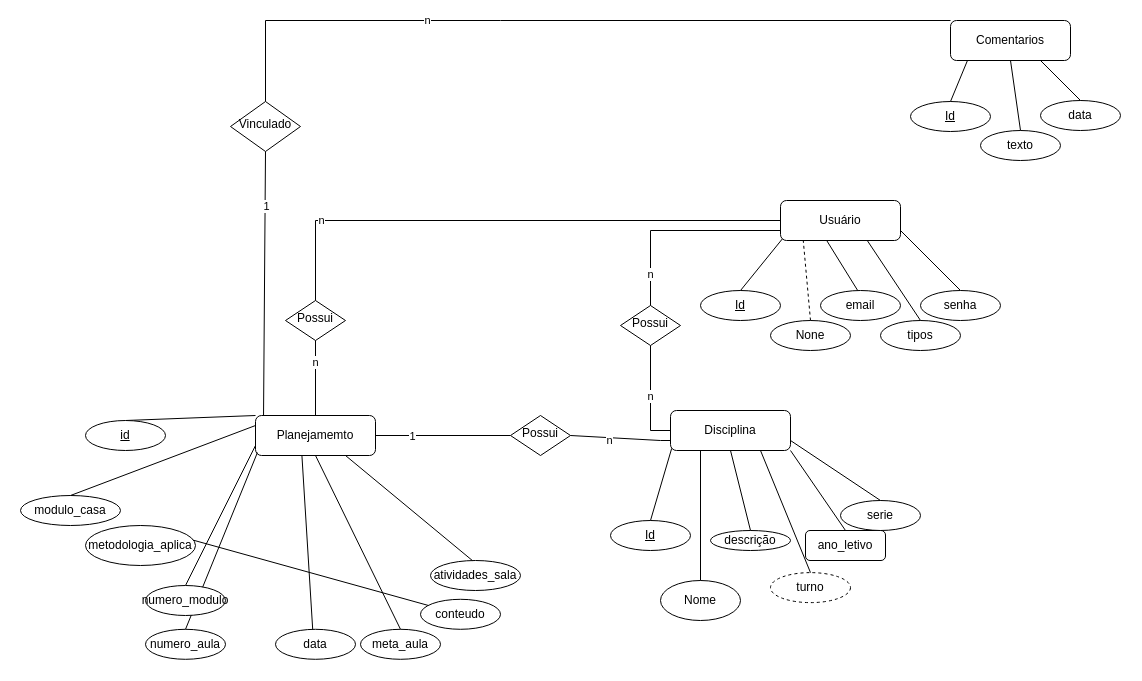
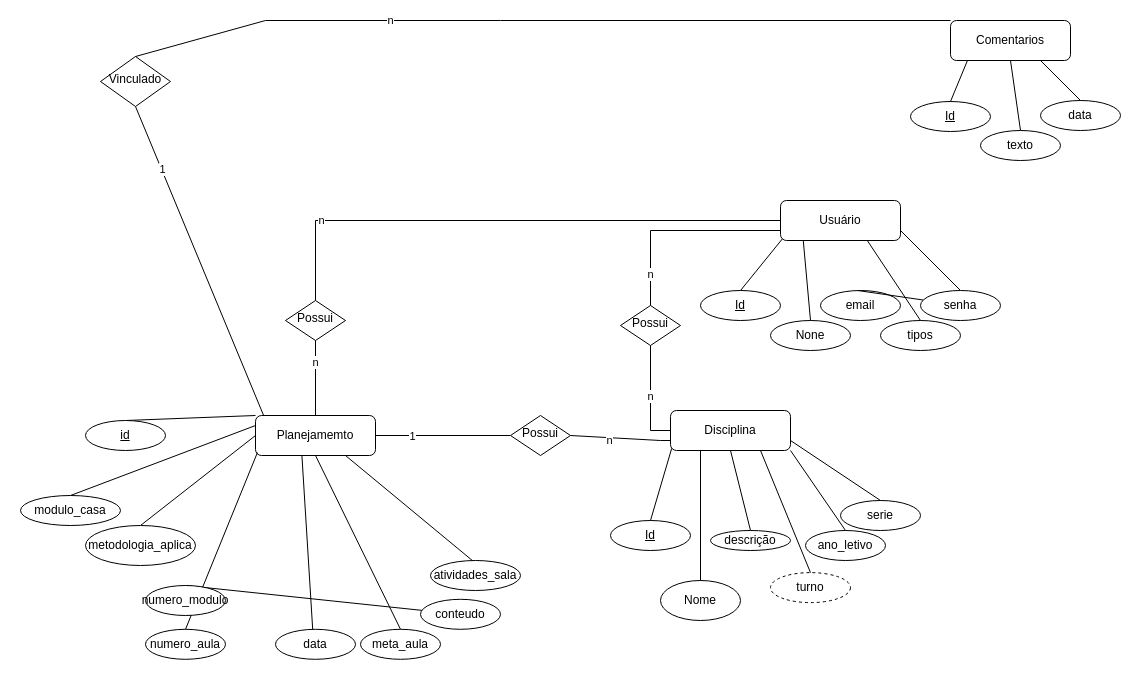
(266, 127) -> (136, 82)
(842, 266) -> (890, 295)
(807, 280) -> (807, 280)
(221, 516) -> (315, 599)
(846, 546) -> (846, 546)
(310, 573) -> (198, 481)
